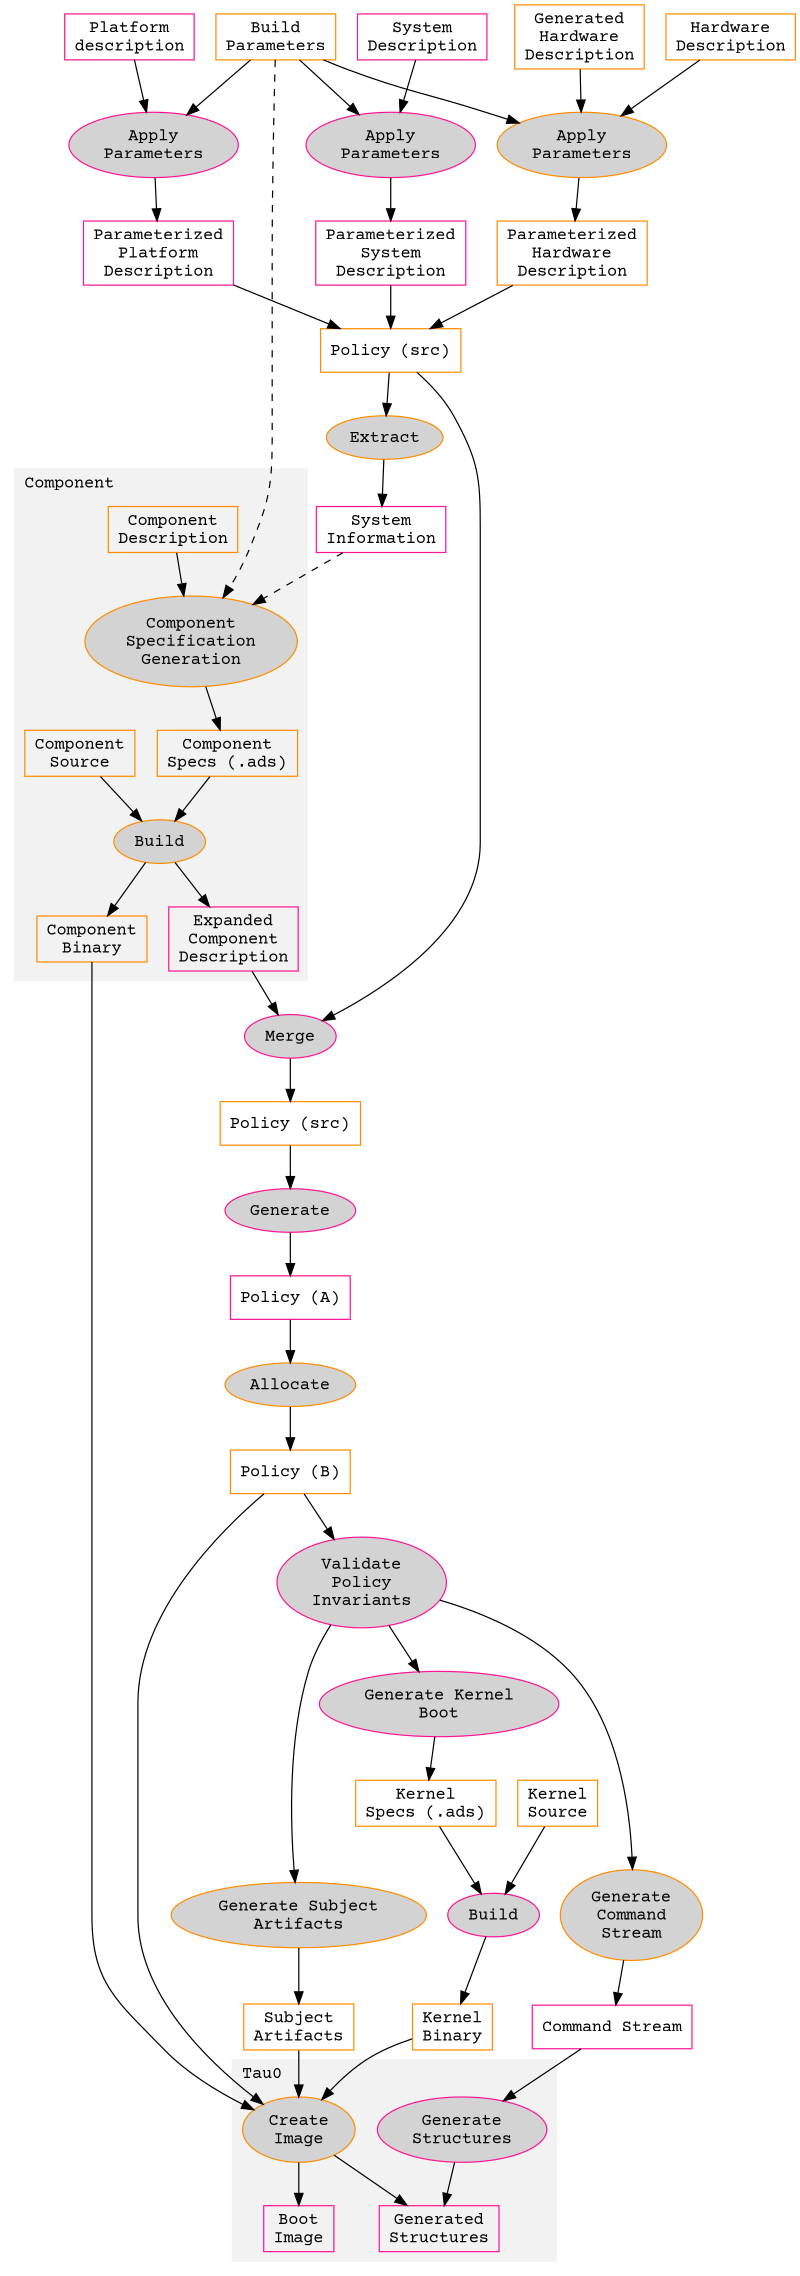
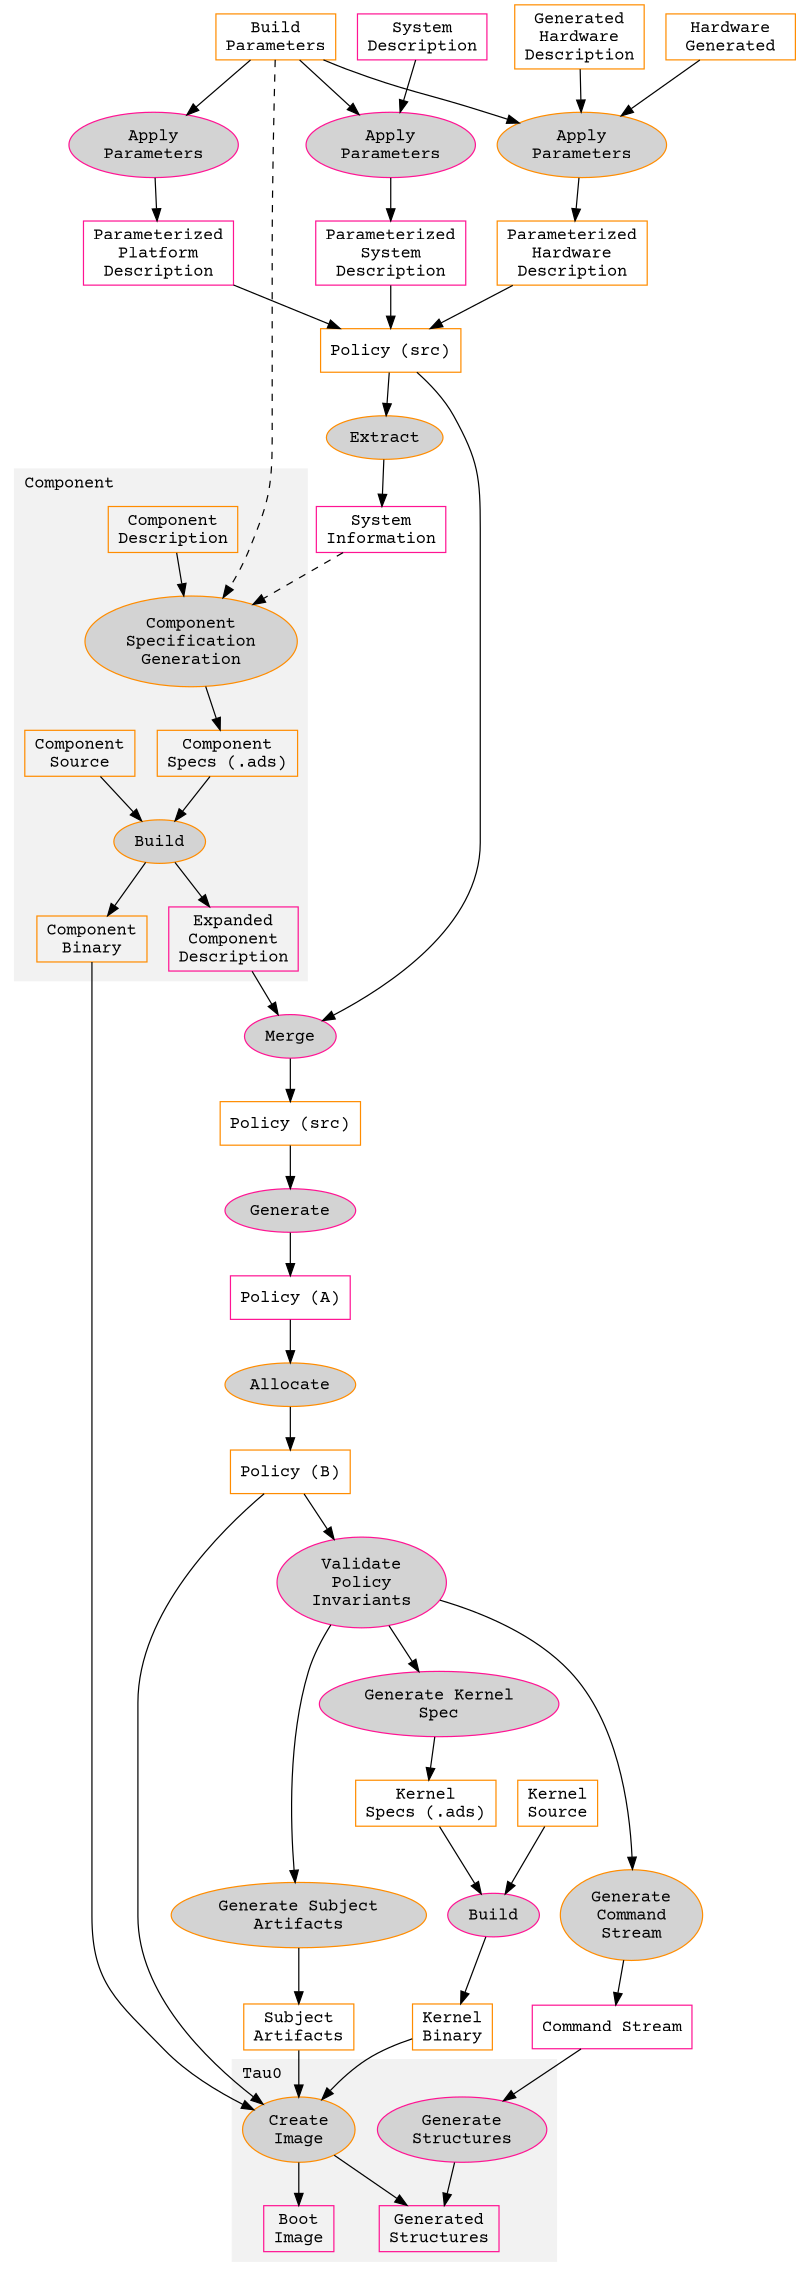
(129, 37) -> none
(731, 37) -> (731, 37)
(439, 1704) -> (439, 1704)
